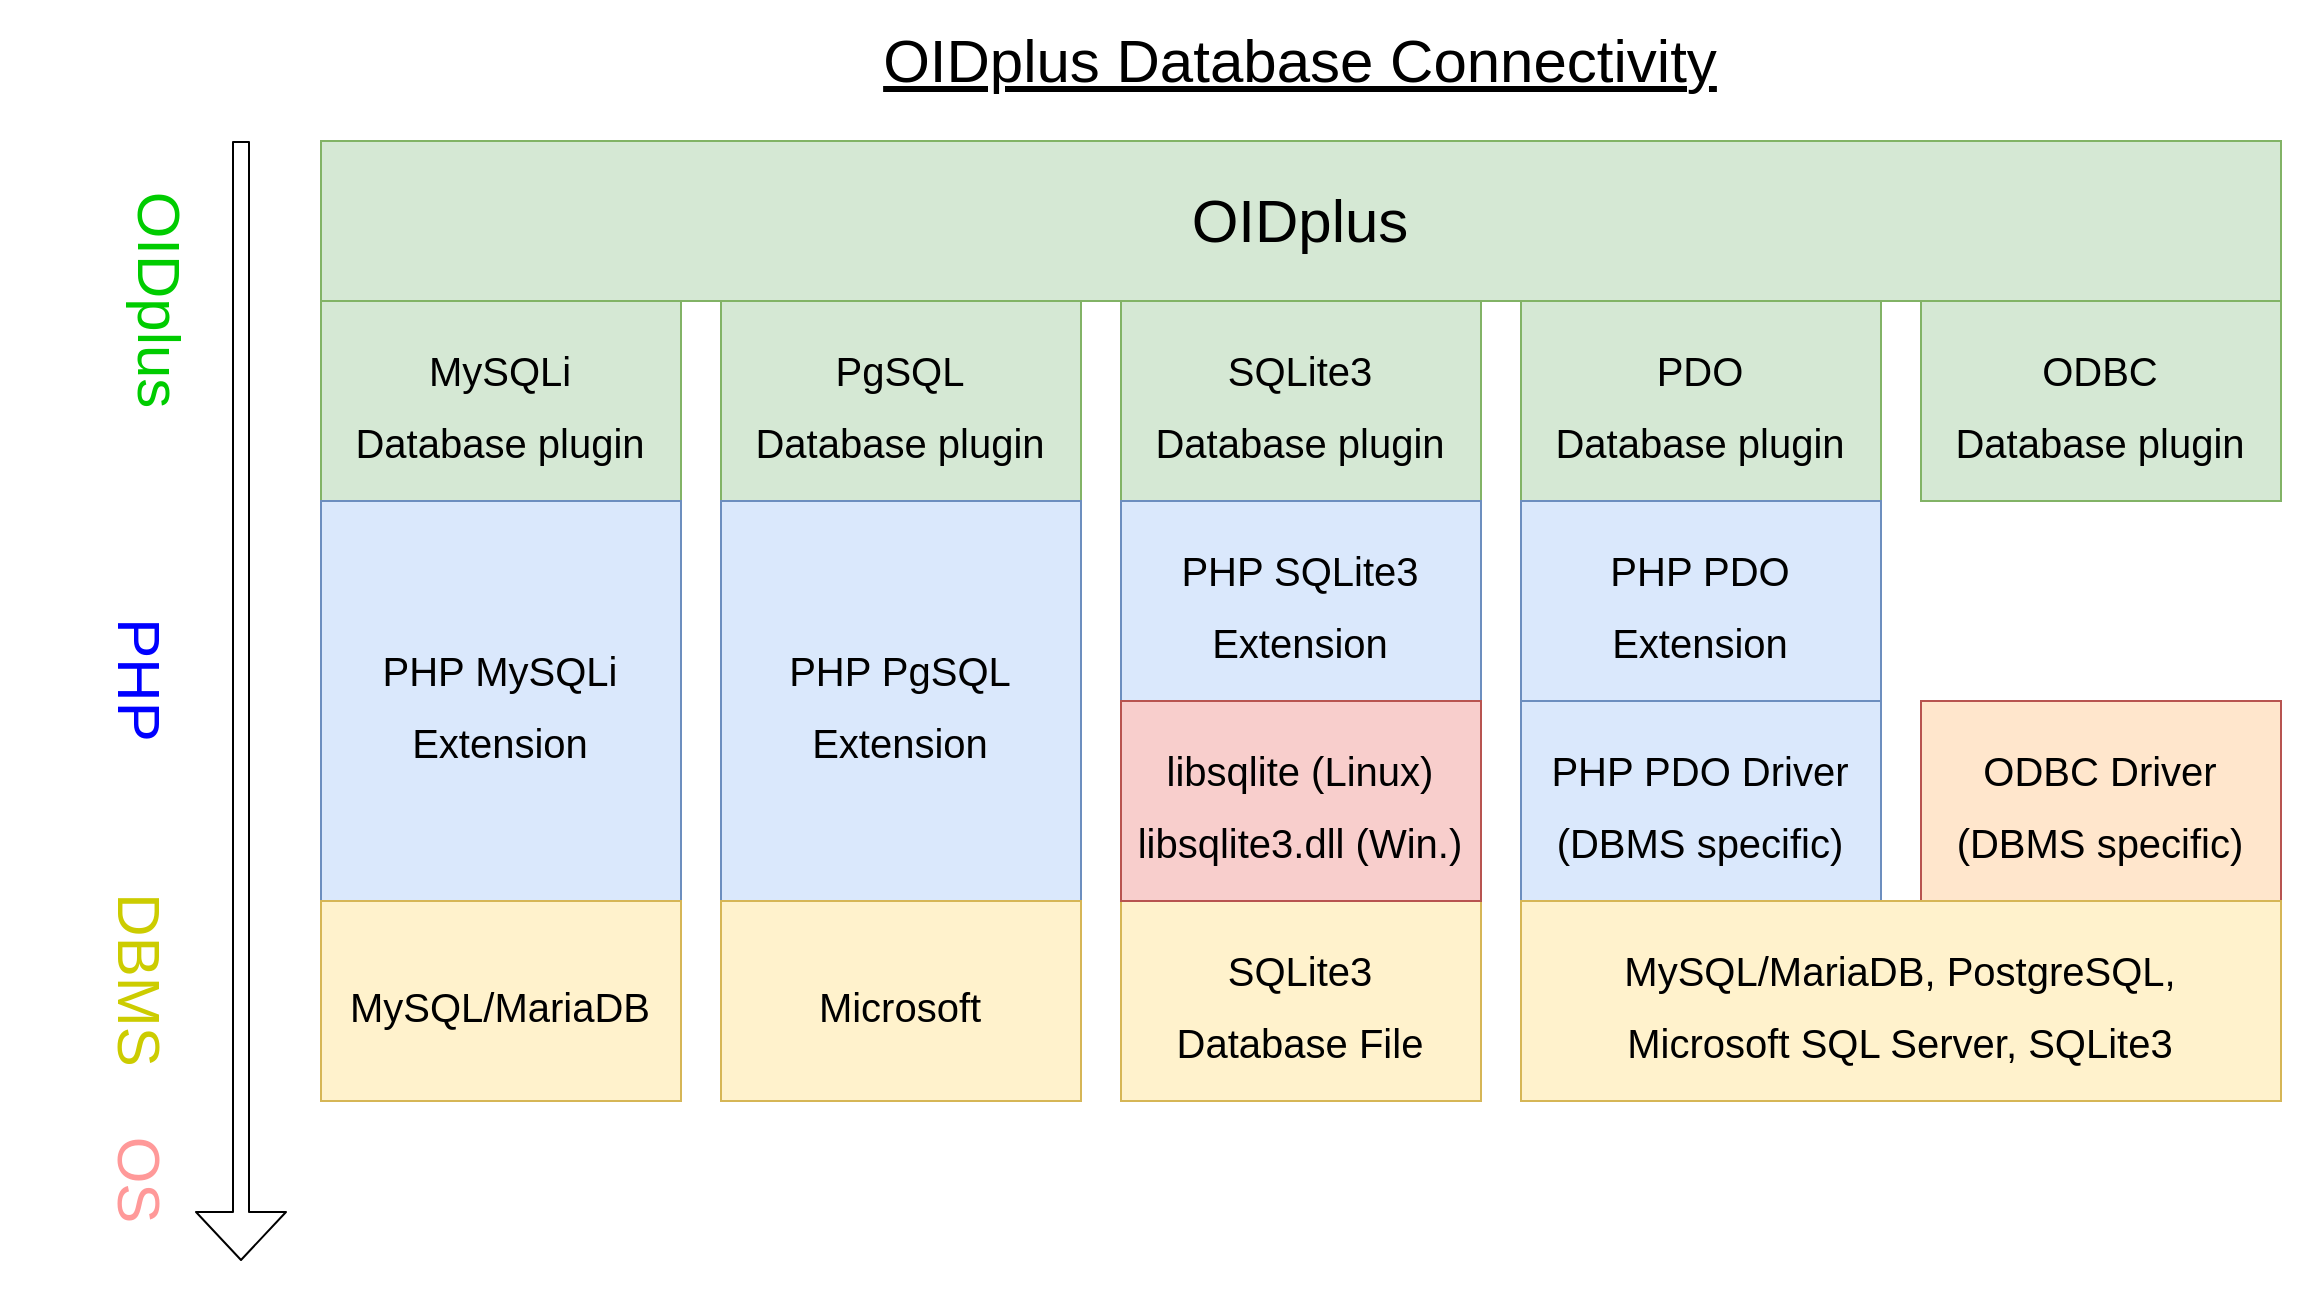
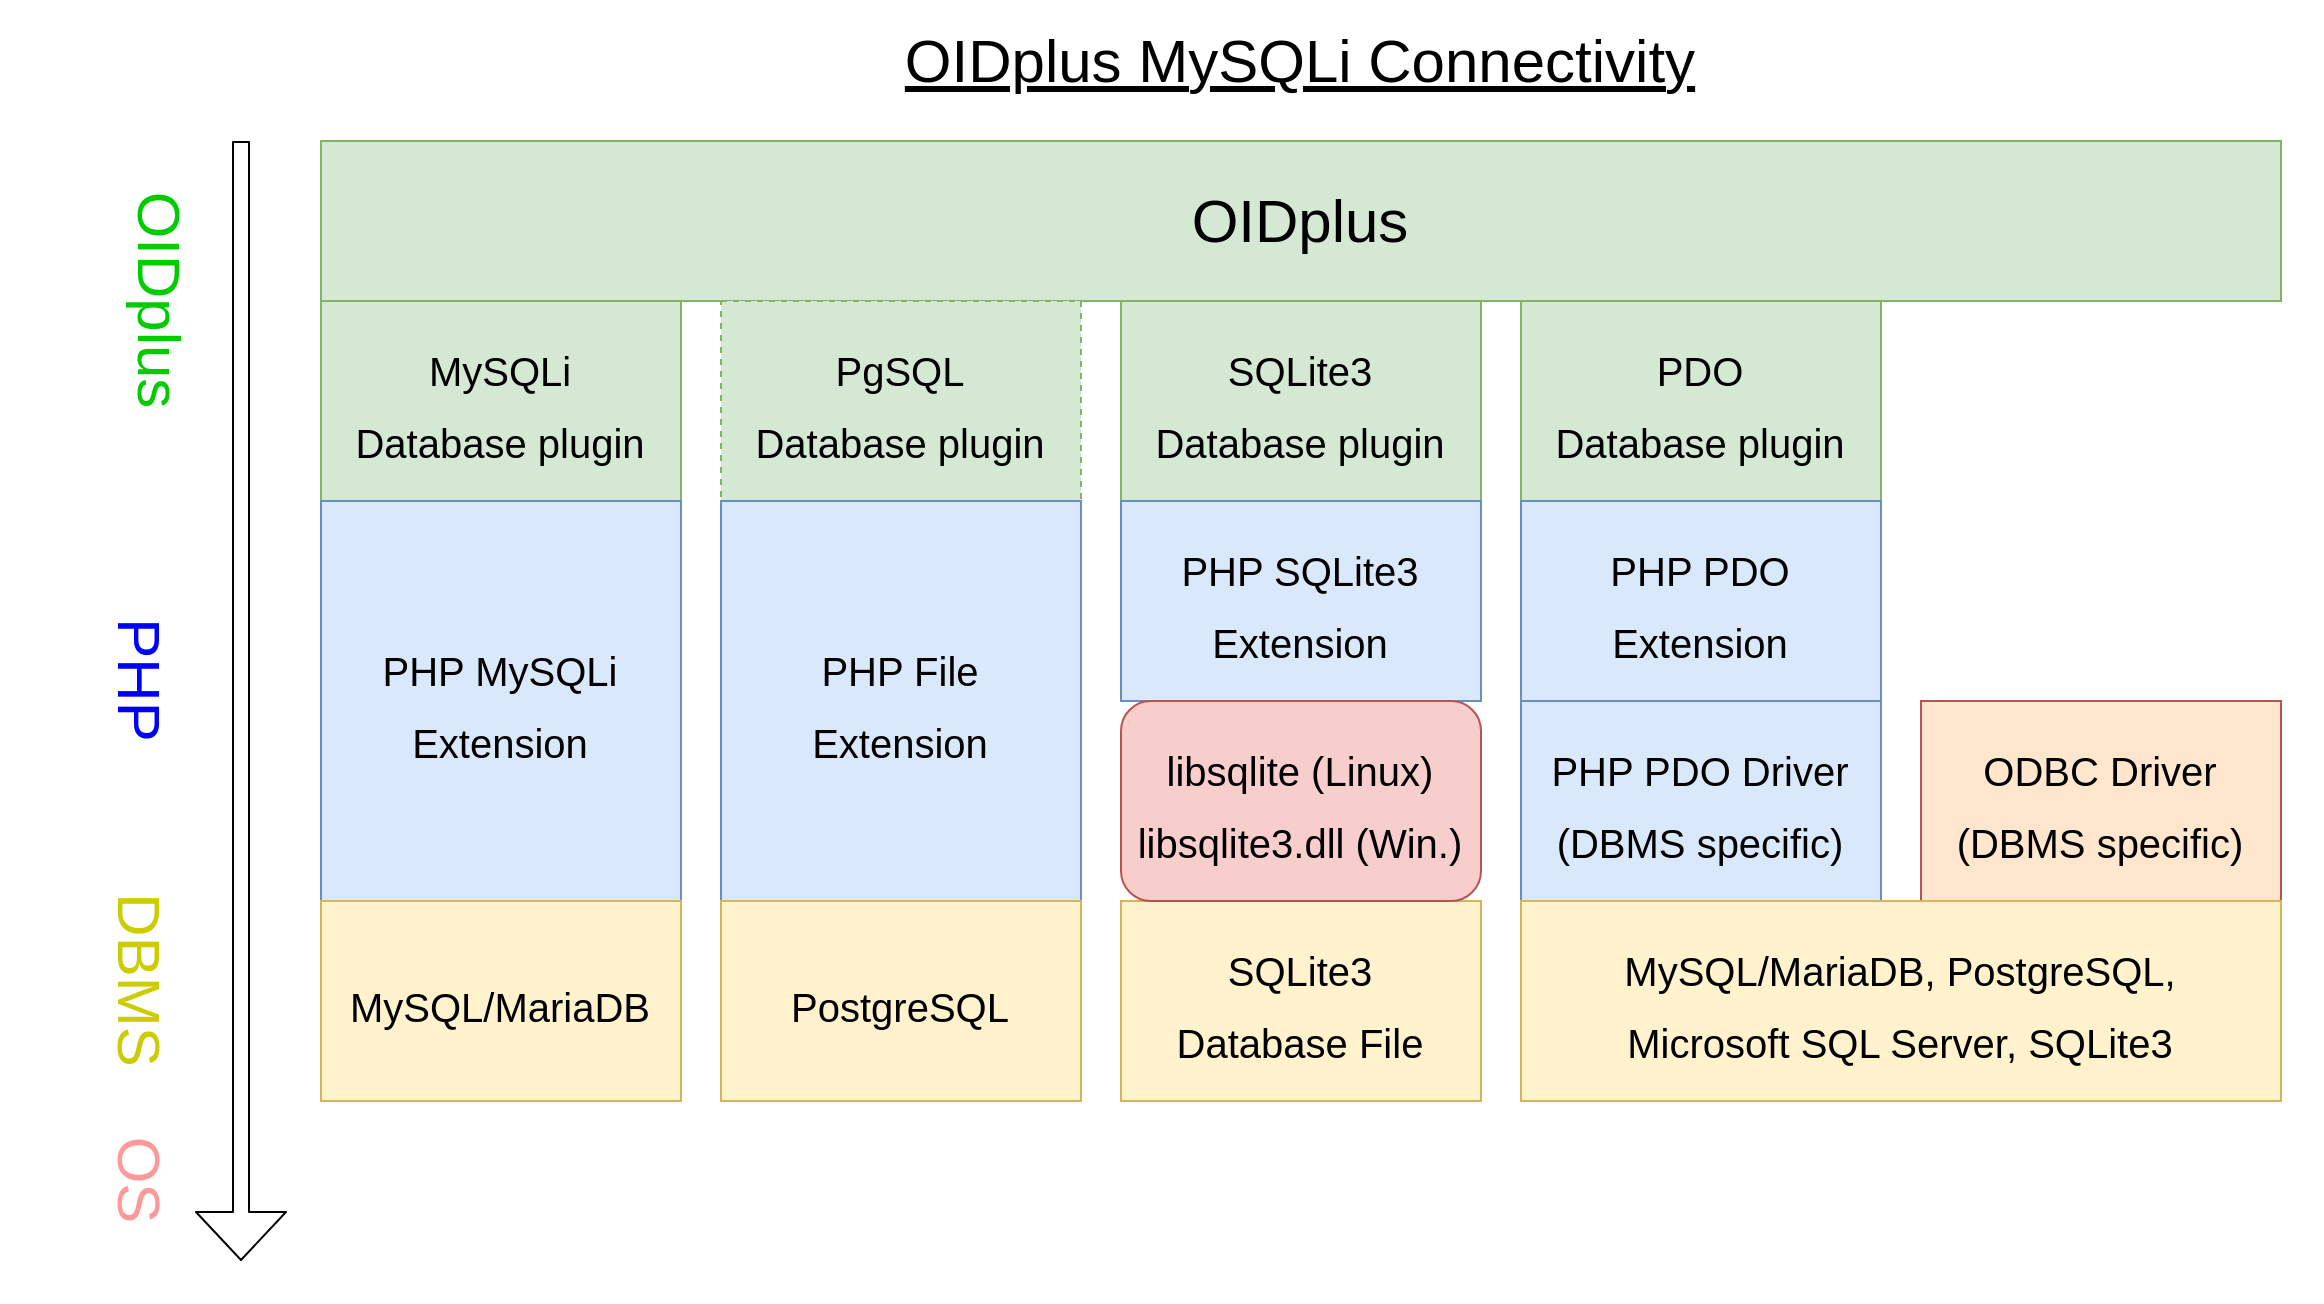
(1301, 61) -> (1301, 61)
(901, 401) -> (901, 401)
(2101, 401) -> none
(901, 701) -> (901, 701)
(1301, 801) -> (1301, 801)
(901, 1001) -> (901, 1001)
